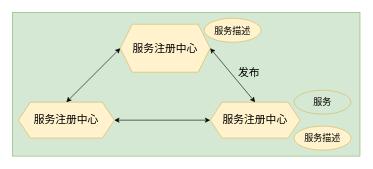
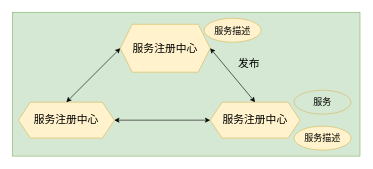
(249, 72) -> (249, 63)
